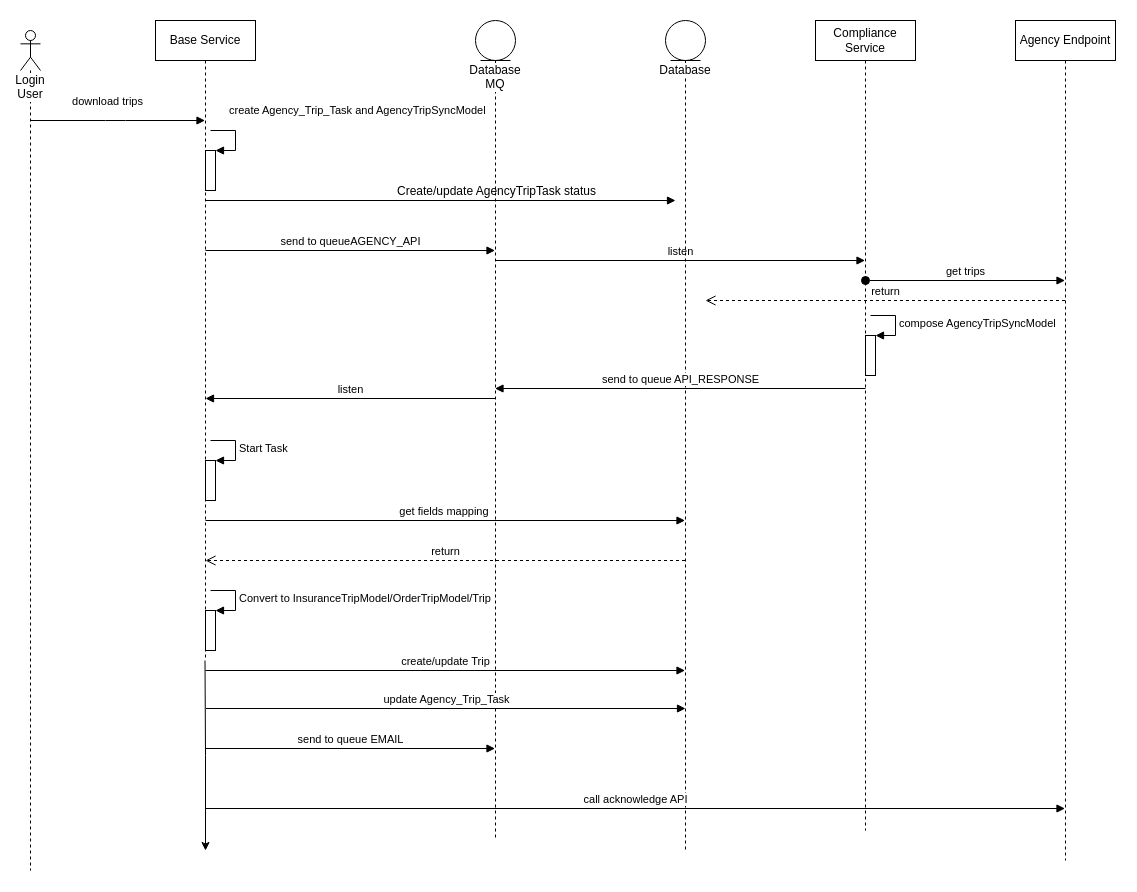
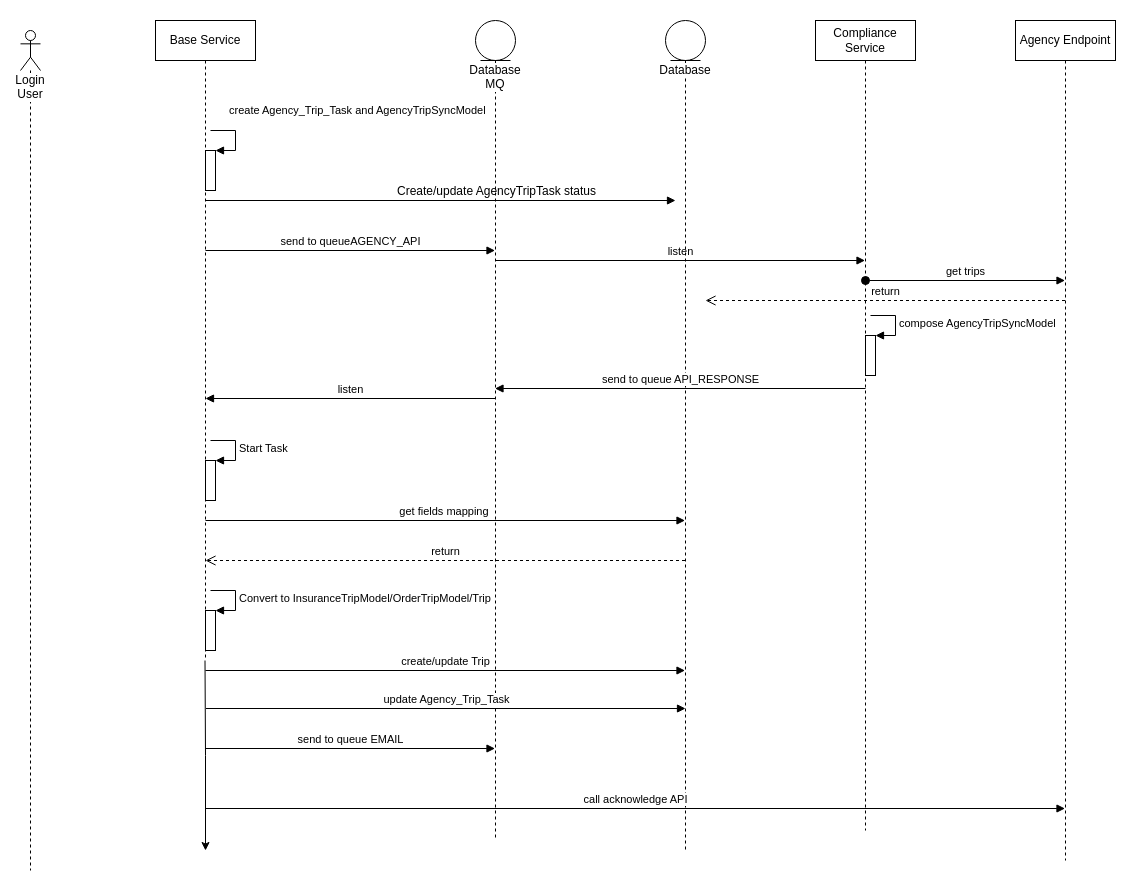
(114, 121) -> none
